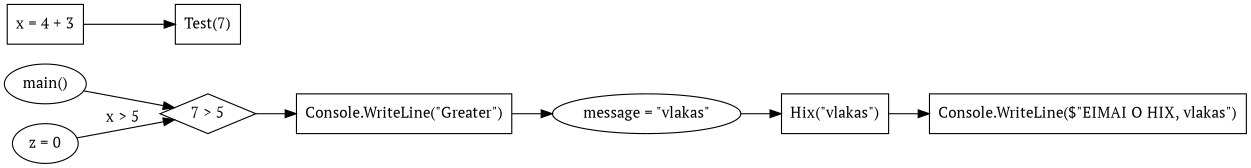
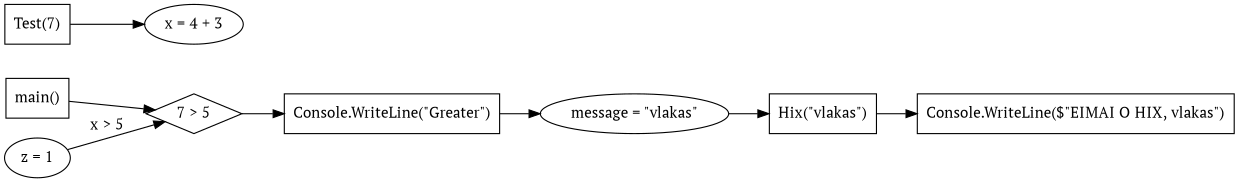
(45, 24) -> (194, 24)
(124, 24) -> (102, 24)
(45, 84) -> (37, 98)
(45, 144) -> (37, 158)
